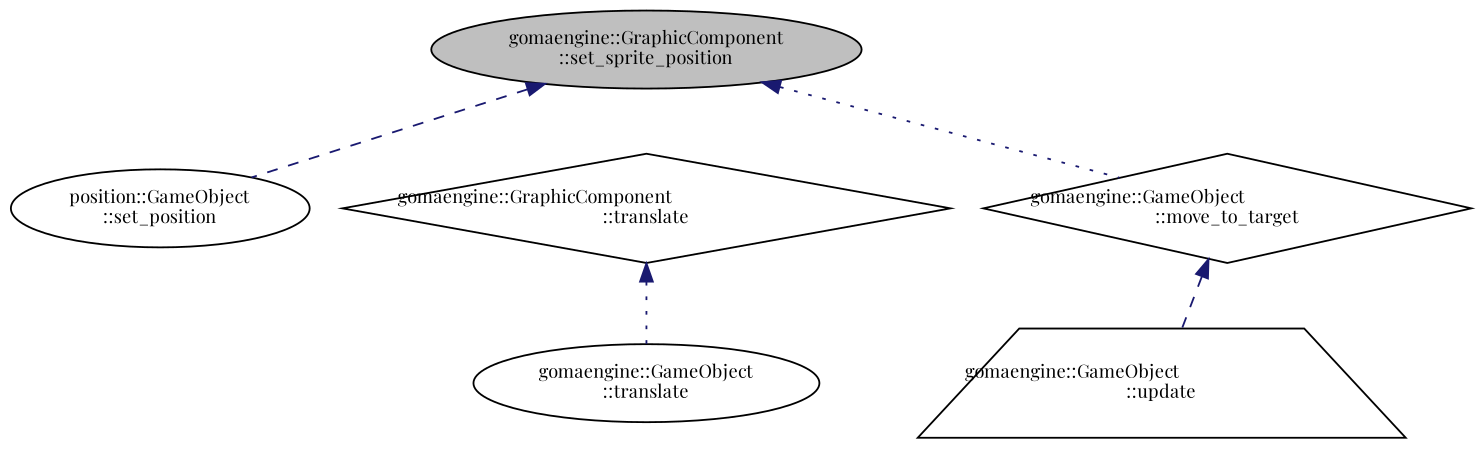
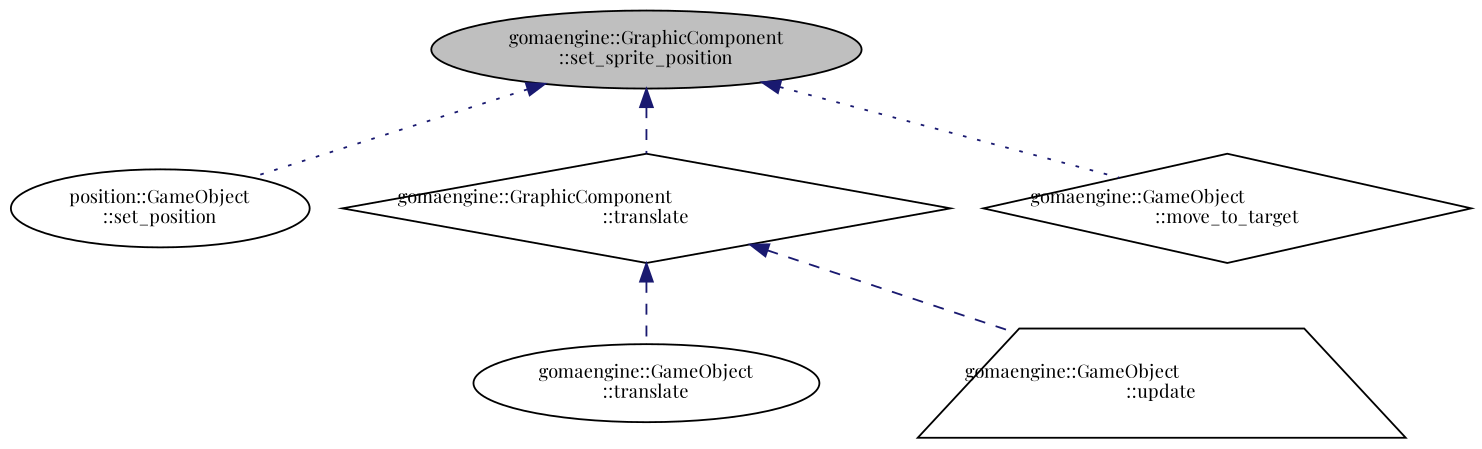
none -> (646, 130)
(390, 133) -> (390, 133)
(1192, 302) -> (891, 292)
(646, 313) -> (646, 313)
